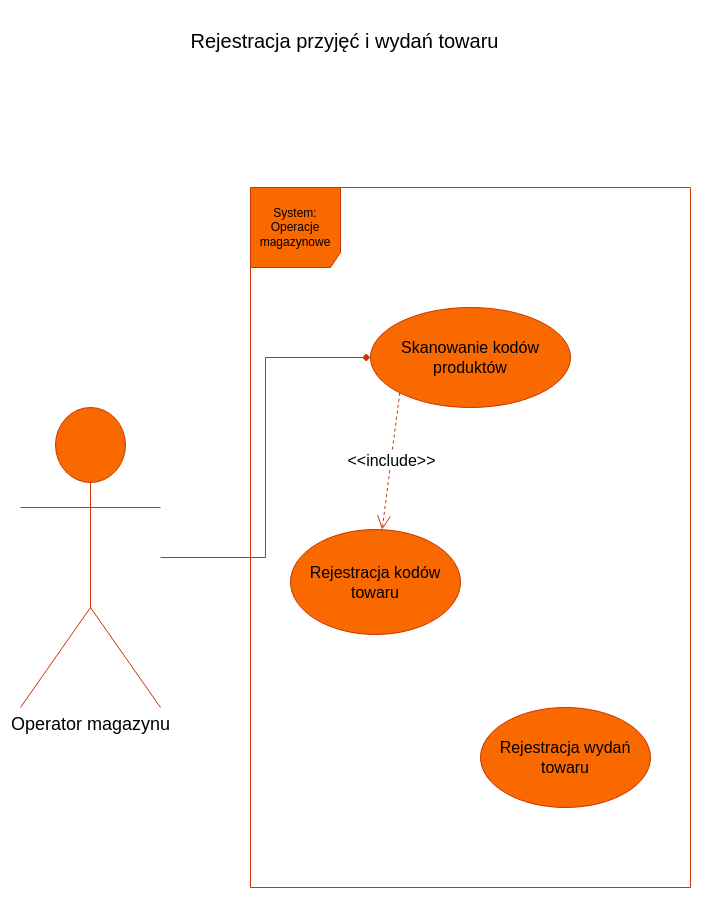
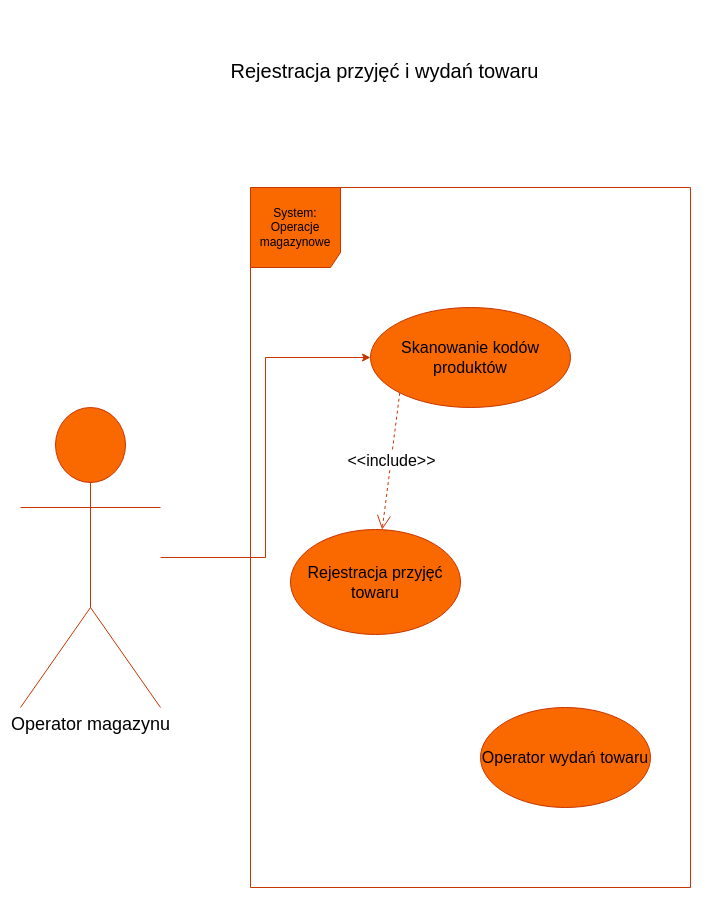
(345, 41) -> (385, 71)
(361, 358) -> (362, 358)
(376, 583) -> (376, 583)
(566, 758) -> (566, 758)
